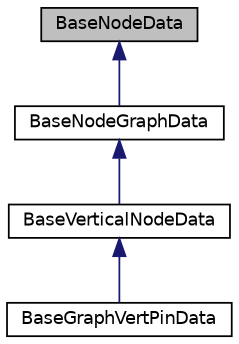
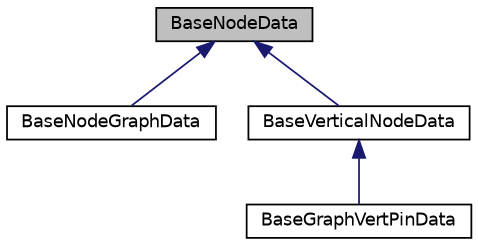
(119, 181) -> (304, 79)
